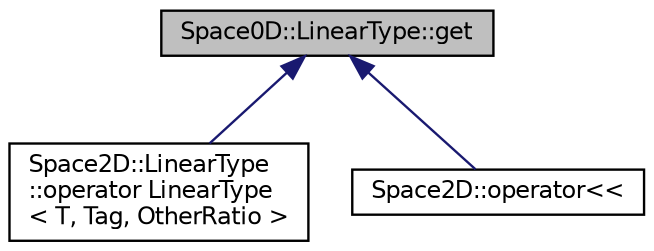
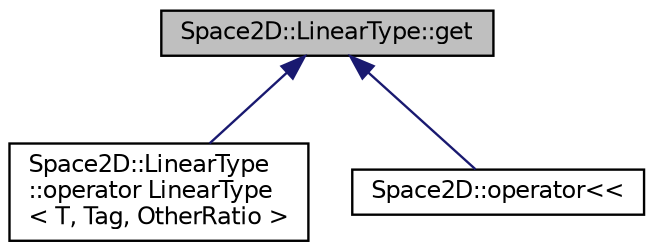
(327, 33) -> (327, 33)
